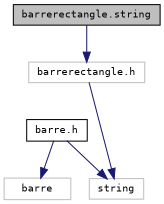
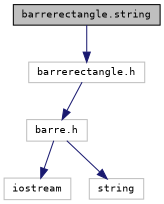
(100, 126) -> (75, 96)
(57, 130) -> (57, 130)
(37, 189) -> (37, 189)
